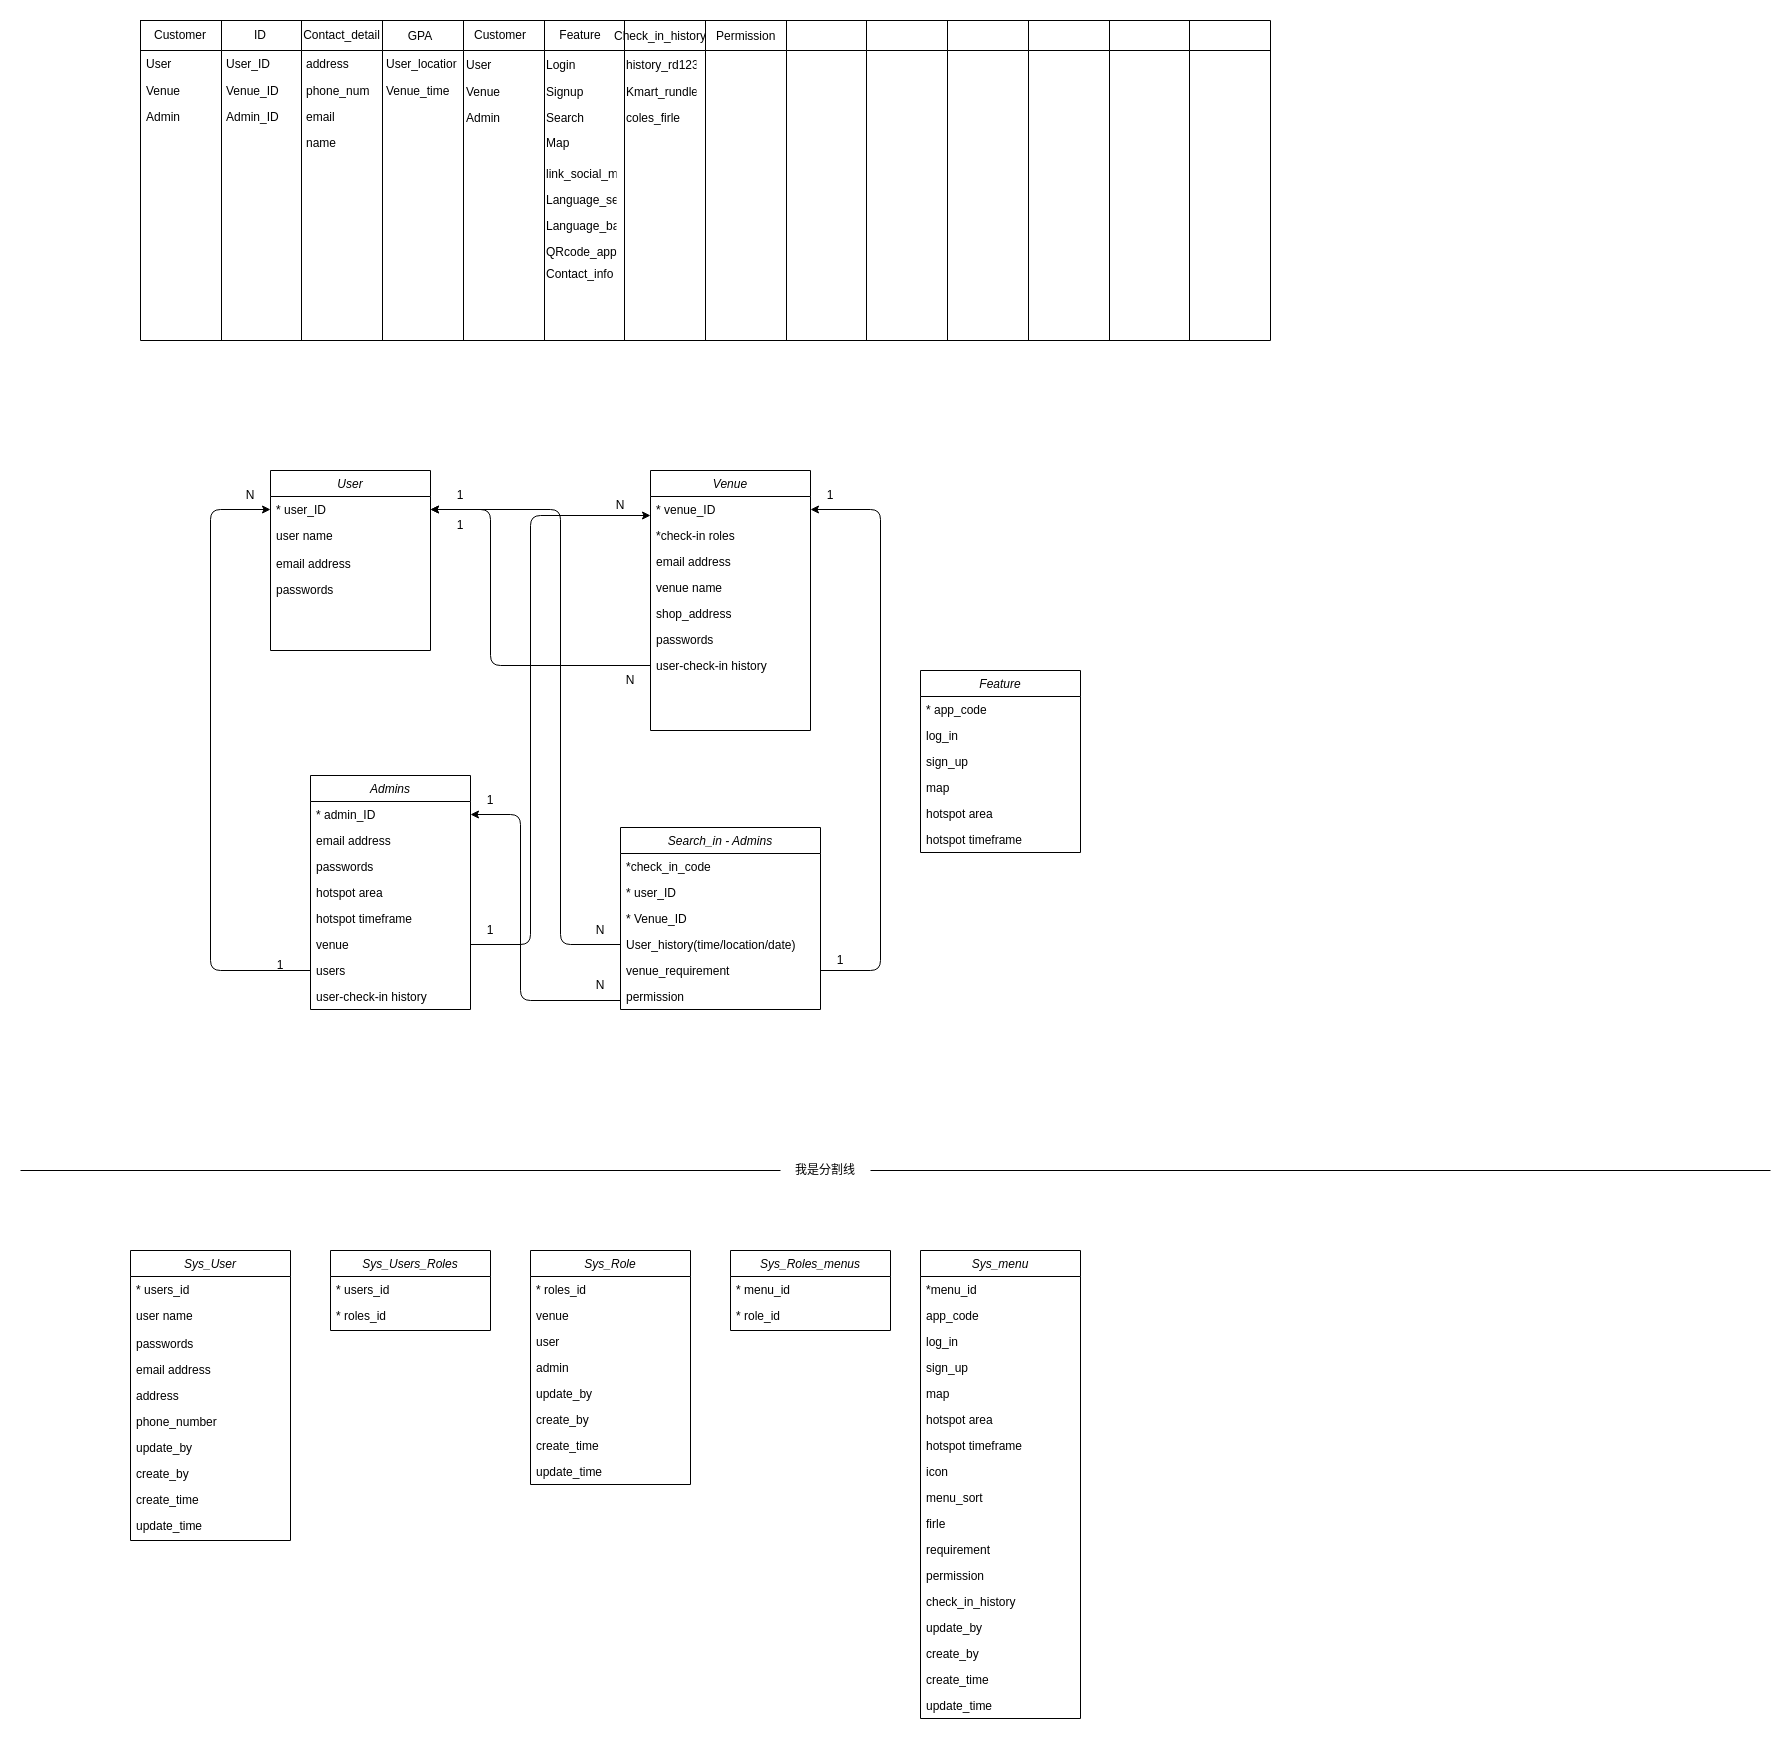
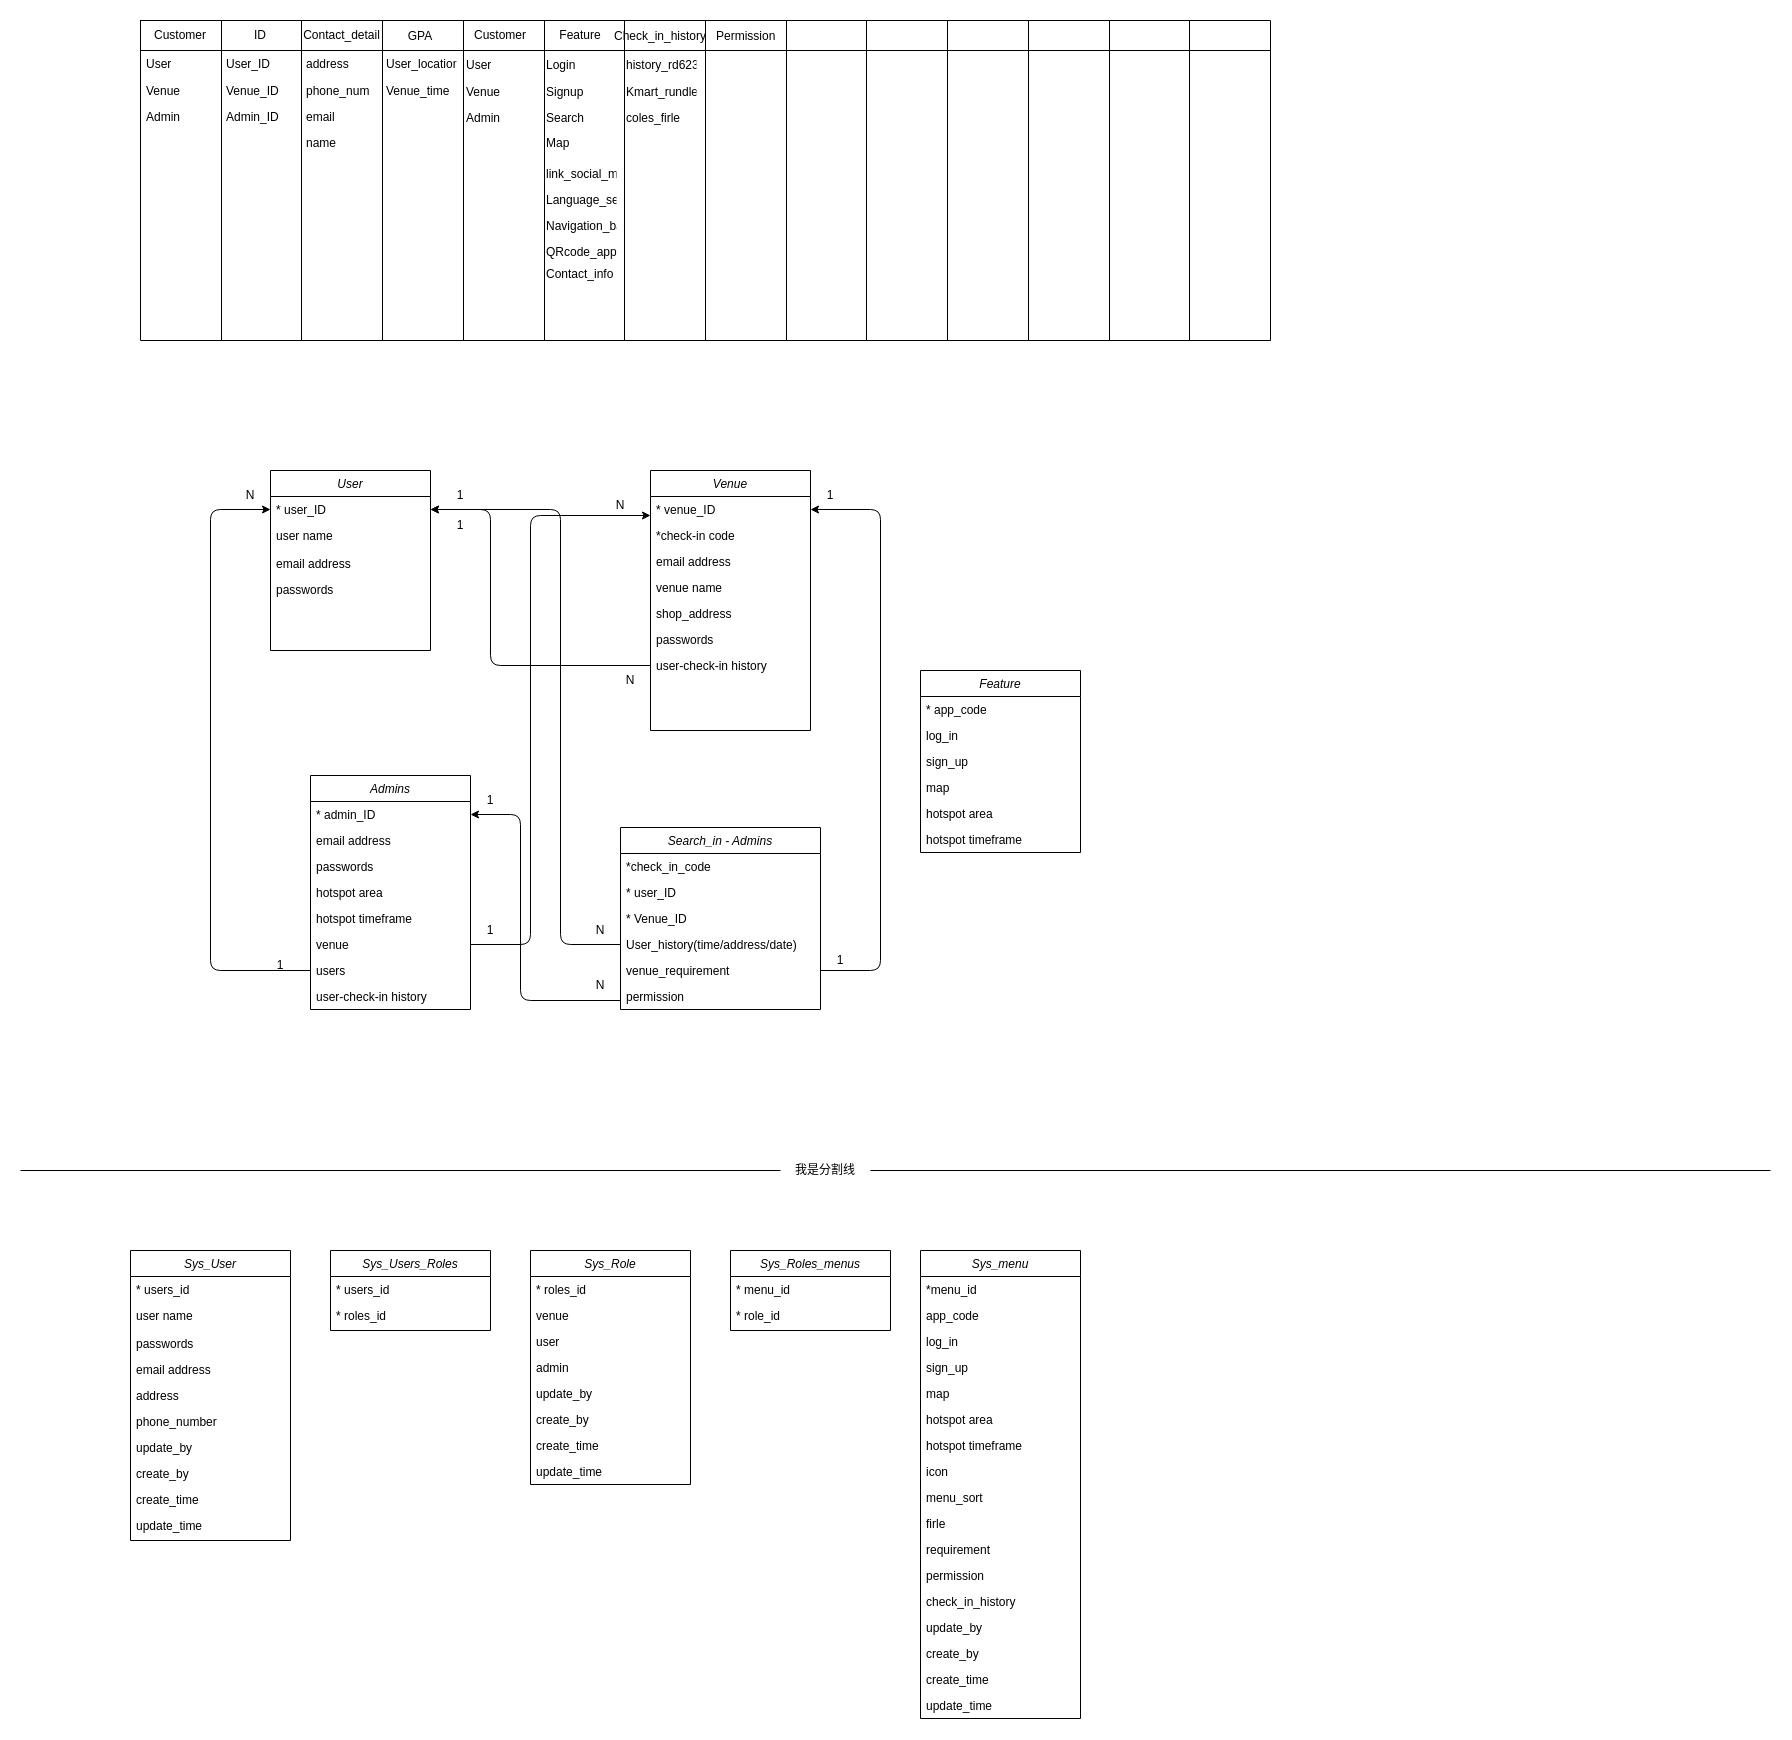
(668, 65) -> (668, 65)
(586, 226) -> (590, 226)
(702, 536) -> (700, 536)
(727, 945) -> (727, 945)
